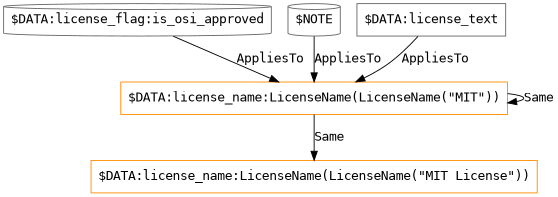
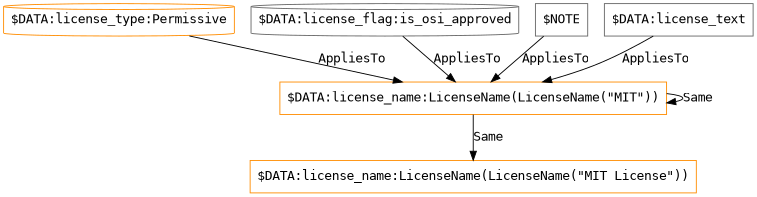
none -> (119, 20)
(314, 20) -> (562, 20)
